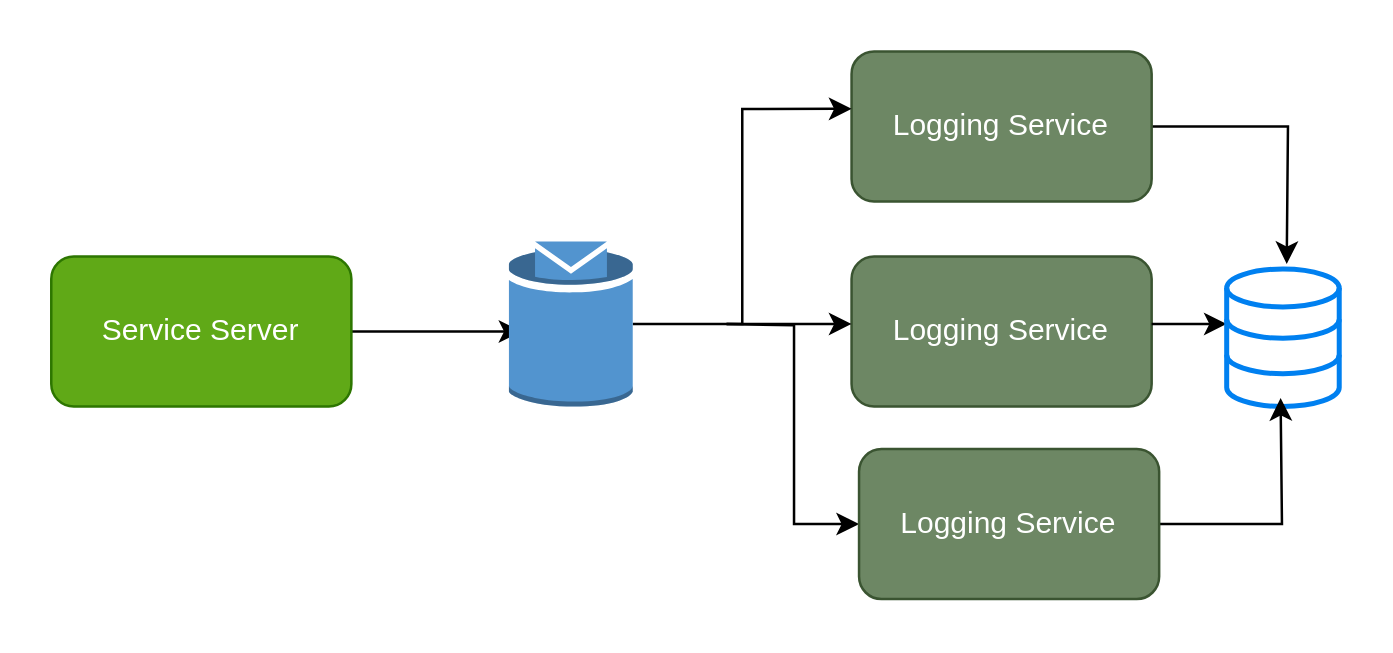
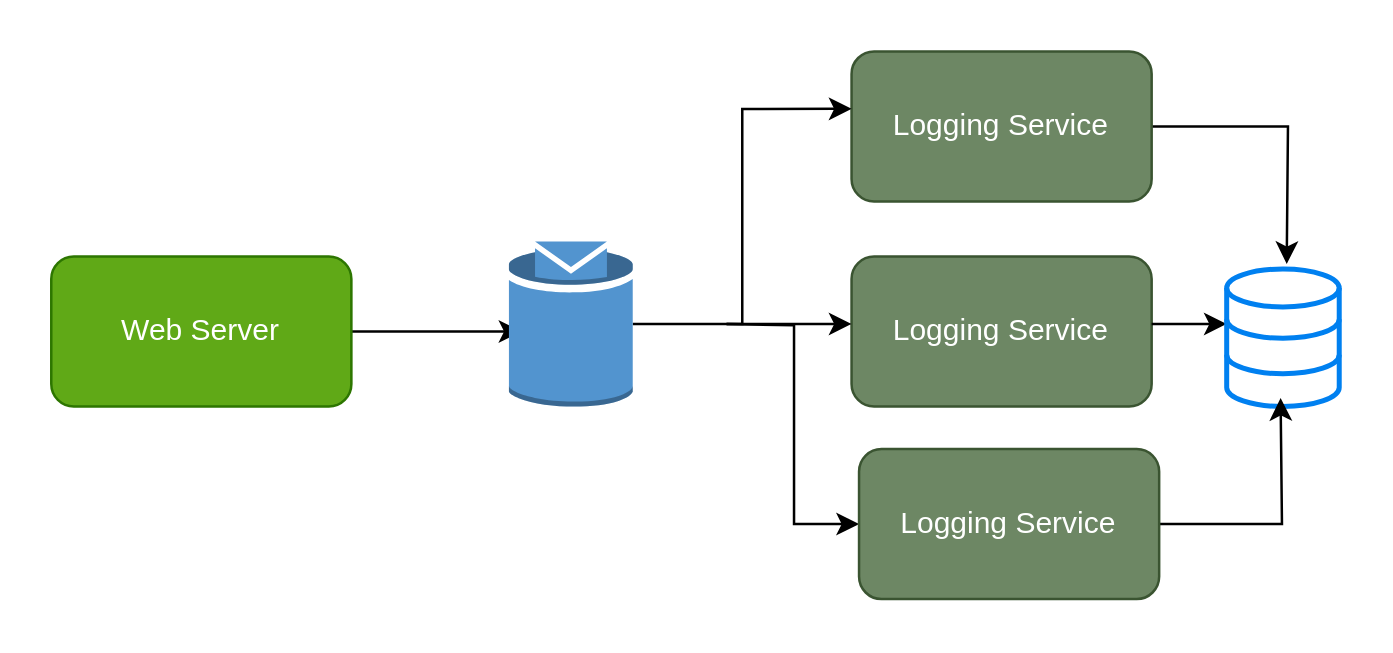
(201, 331) -> (201, 331)
